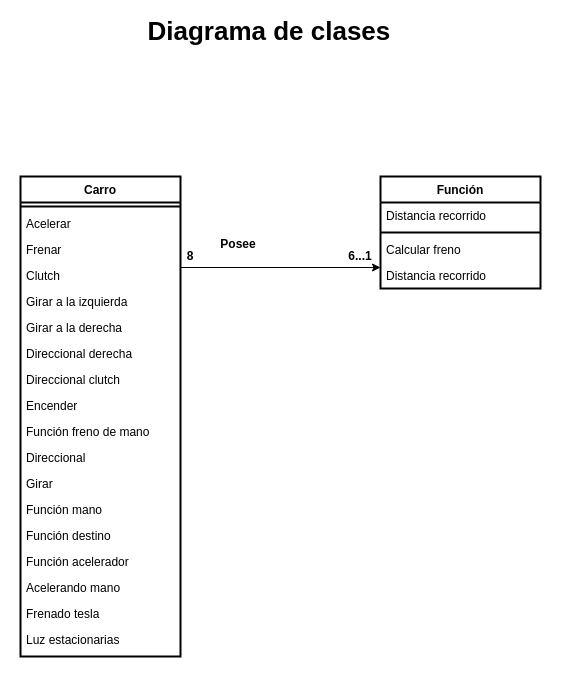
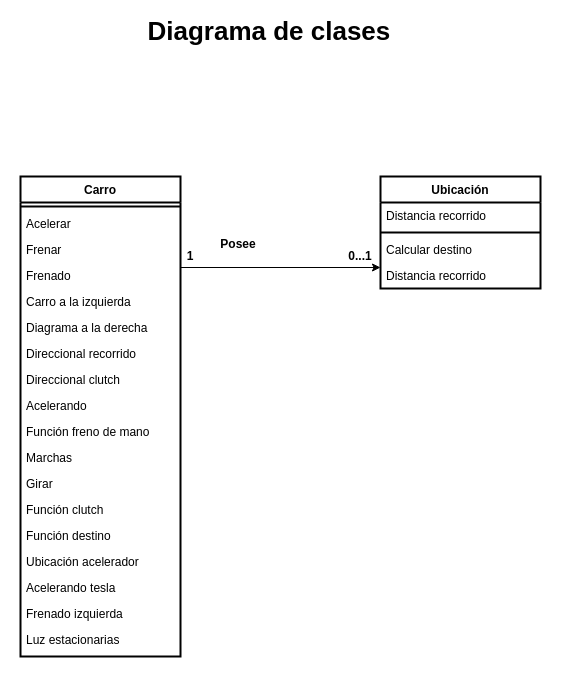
(460, 190) -> (460, 190)
(428, 250) -> (434, 250)
(191, 257) -> (191, 257)
(361, 257) -> (361, 257)
(45, 276) -> (50, 276)
(82, 302) -> (84, 302)
(79, 328) -> (89, 328)
(84, 354) -> (89, 354)
(53, 406) -> (58, 406)
(58, 458) -> (50, 458)
(63, 510) -> (68, 510)
(82, 562) -> (87, 562)
(73, 588) -> (75, 588)
(67, 614) -> (78, 614)
